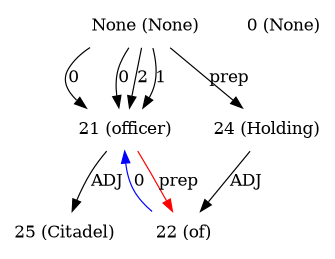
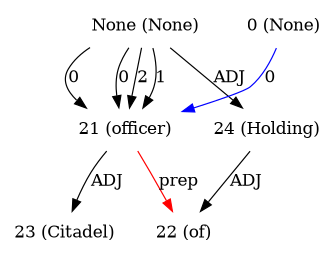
(229, 78) -> (229, 78)
(134, 190) -> (244, 90)
(65, 233) -> (65, 233)
